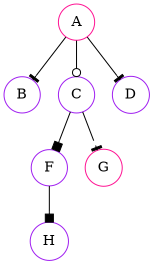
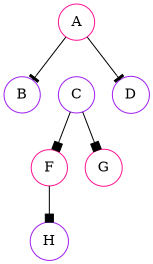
(77, 55) -> none
(88, 126) -> (88, 126)
(49, 168) -> (49, 168)
